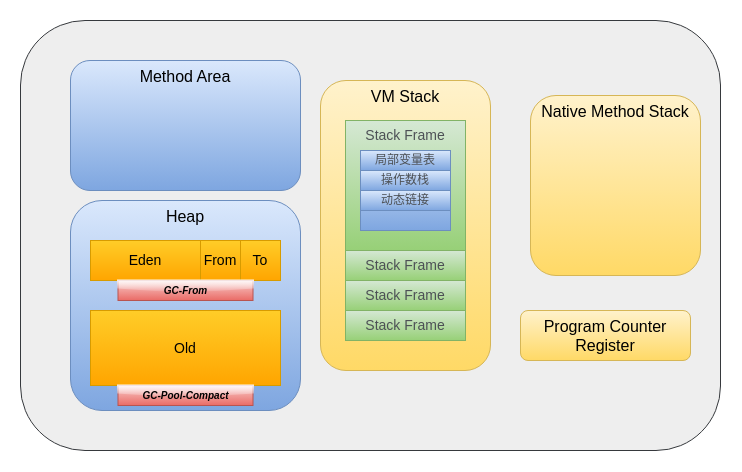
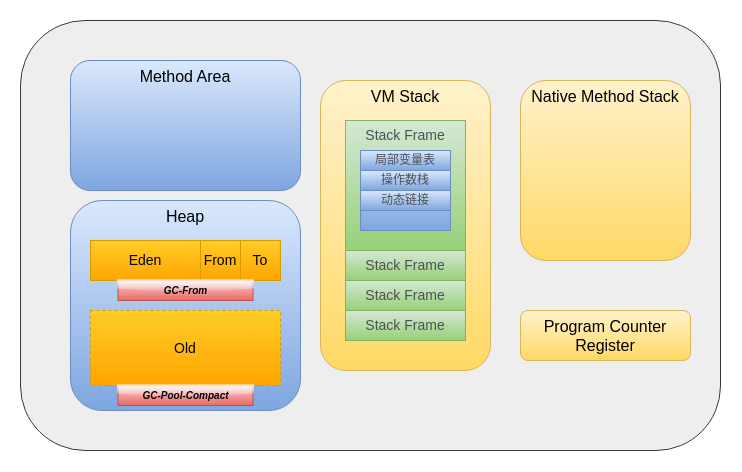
(616, 186) -> (606, 171)
(186, 348) -> (186, 348)
